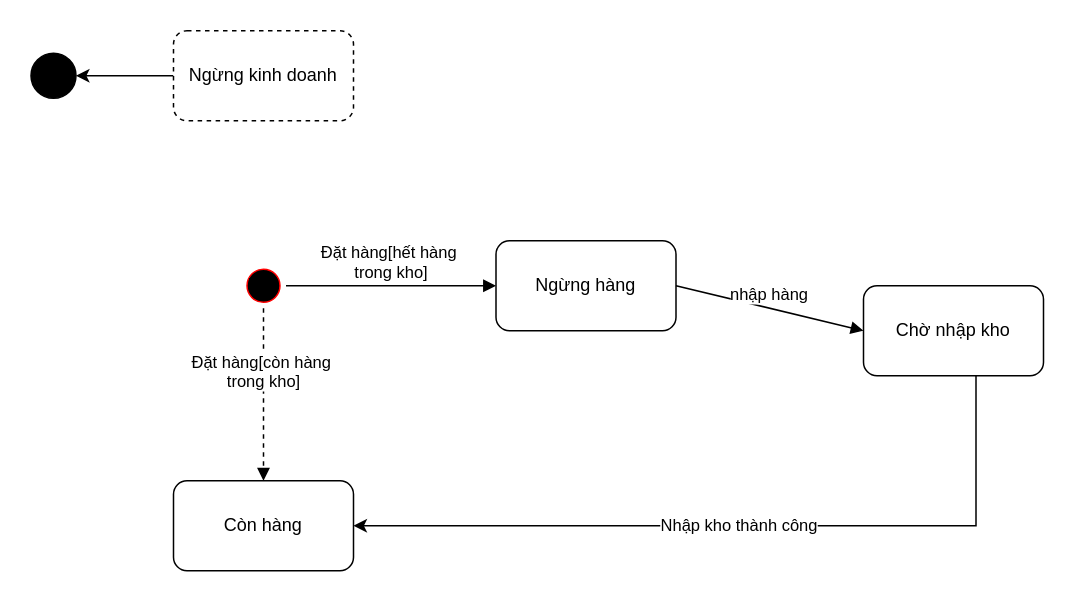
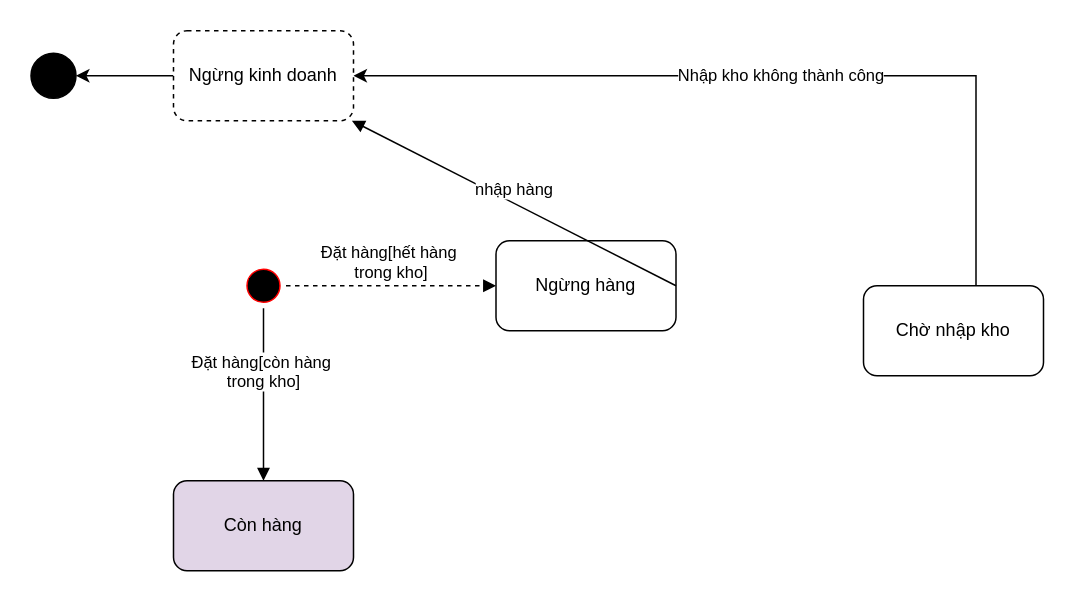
none -> (776, 76)
(386, 286) -> (386, 286)
(802, 316) -> (520, 206)
(263, 430) -> (263, 430)
(263, 526) -> (263, 526)
(744, 526) -> none
